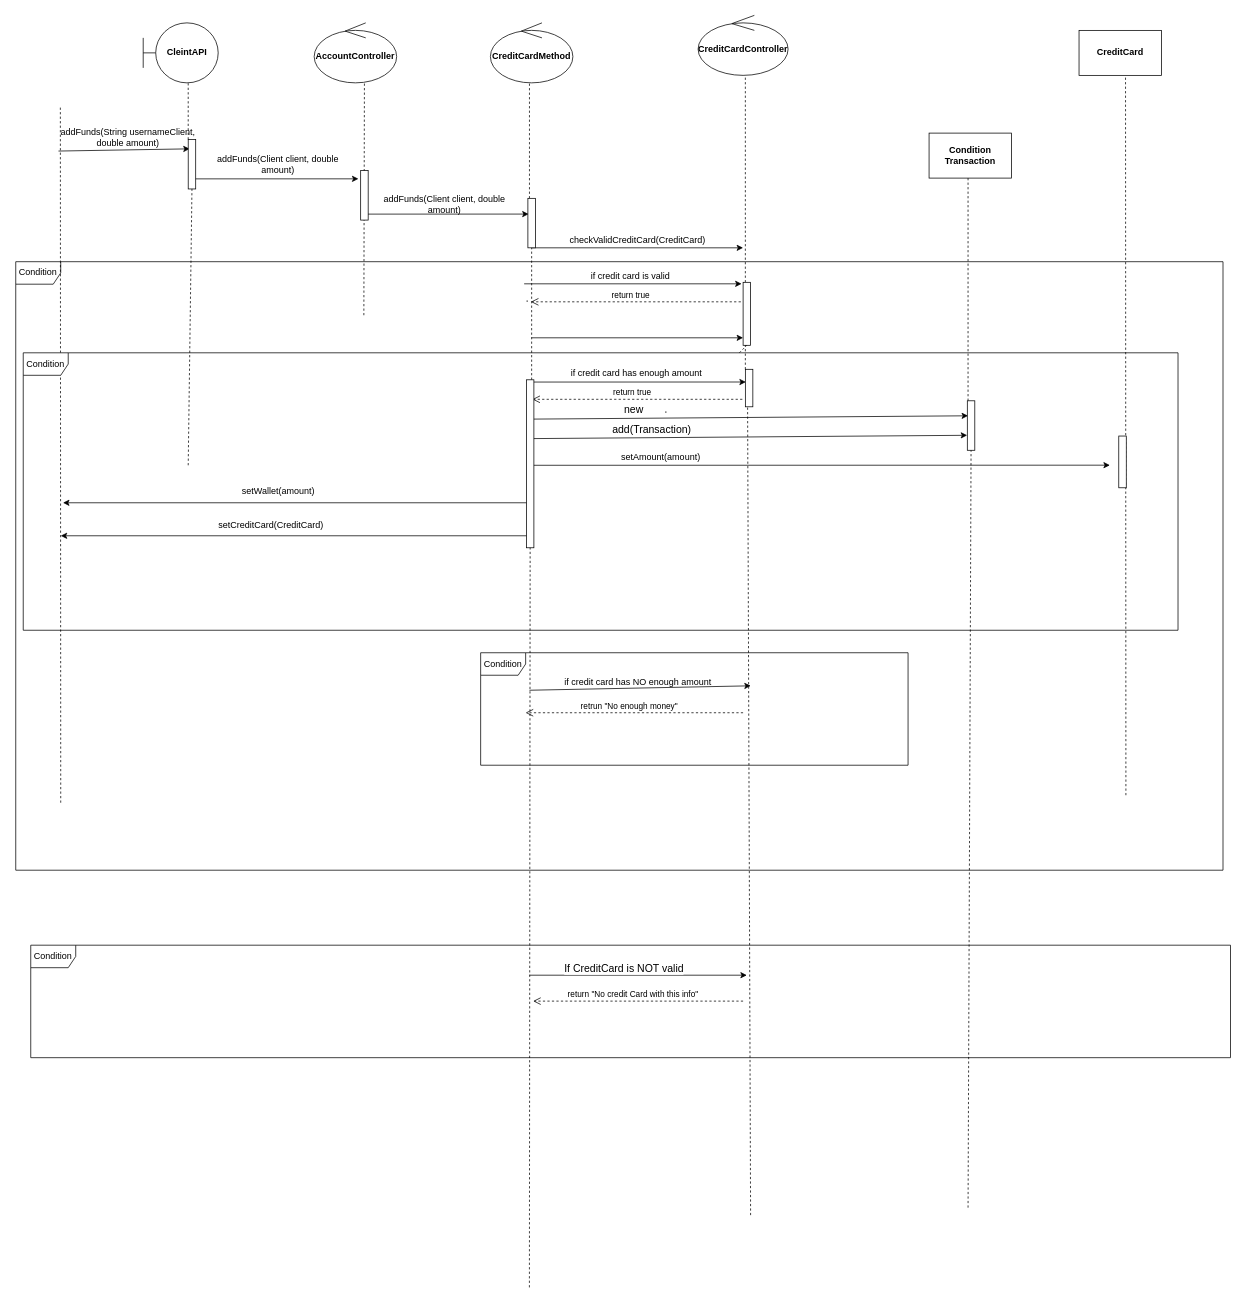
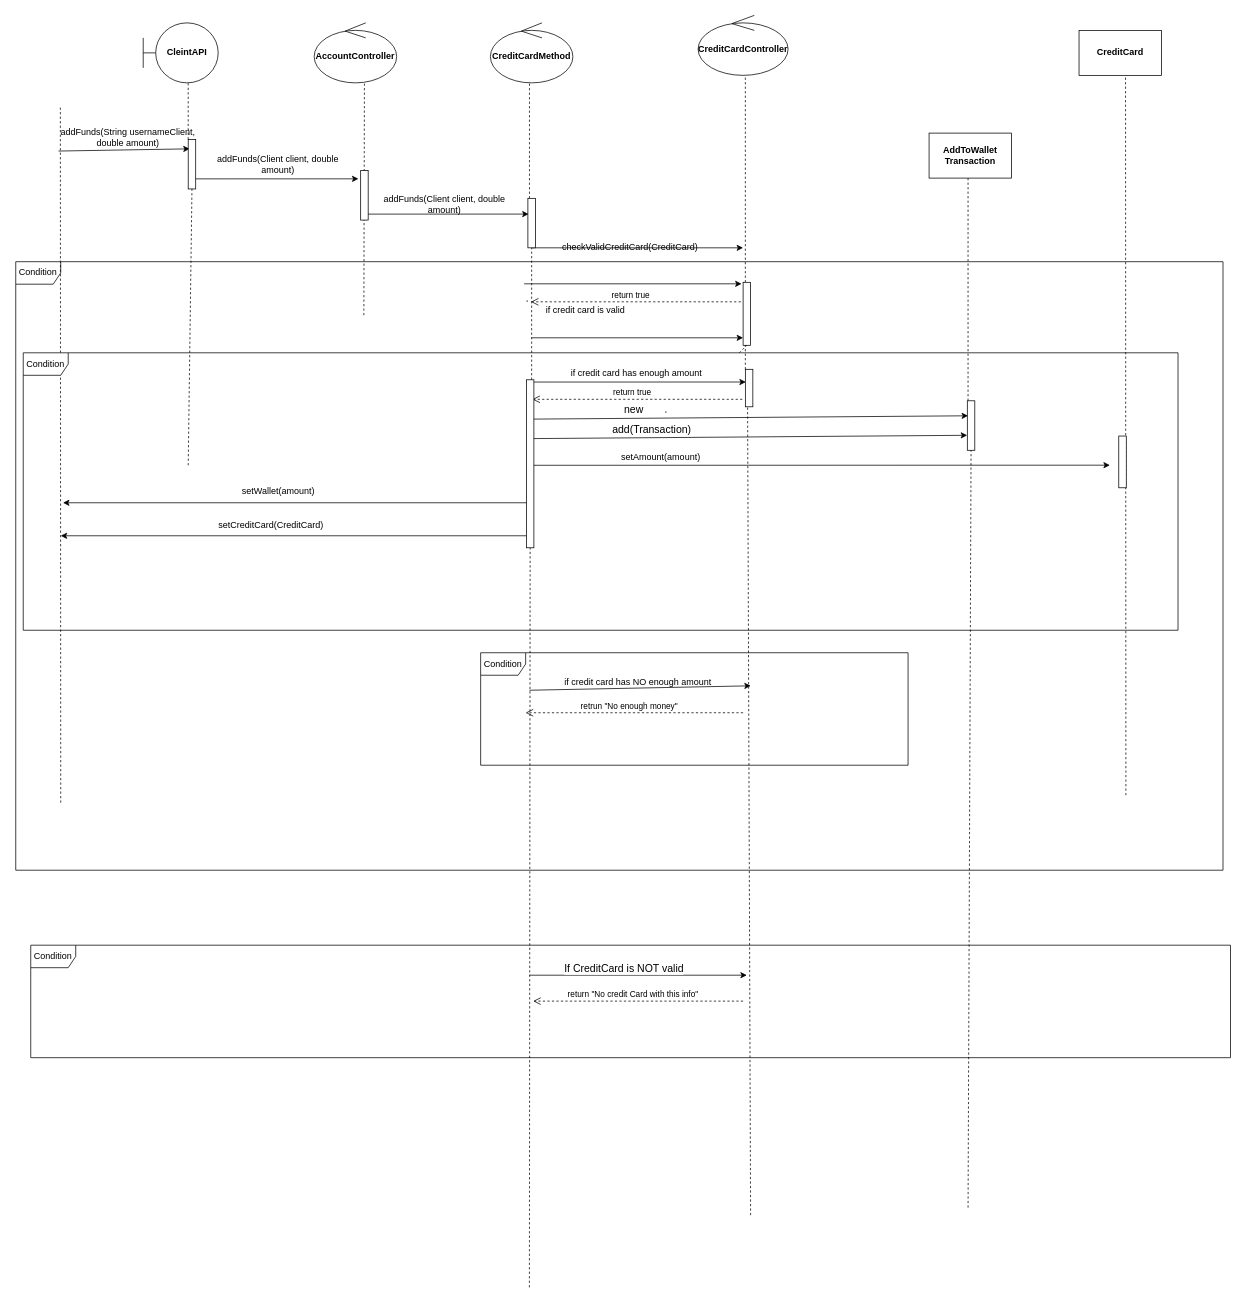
(970, 156) -> (970, 156)
(637, 240) -> (630, 248)
(630, 276) -> (585, 310)
